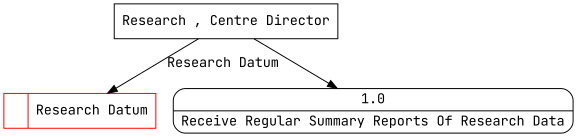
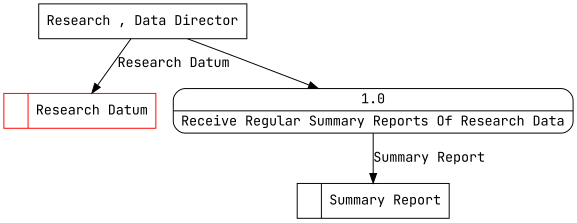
(226, 21) -> (143, 21)
none -> (373, 201)
